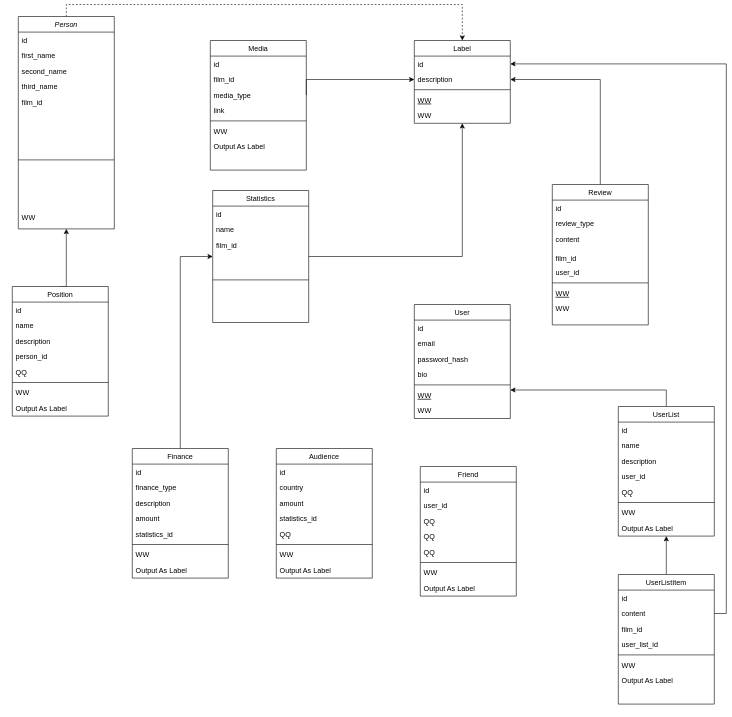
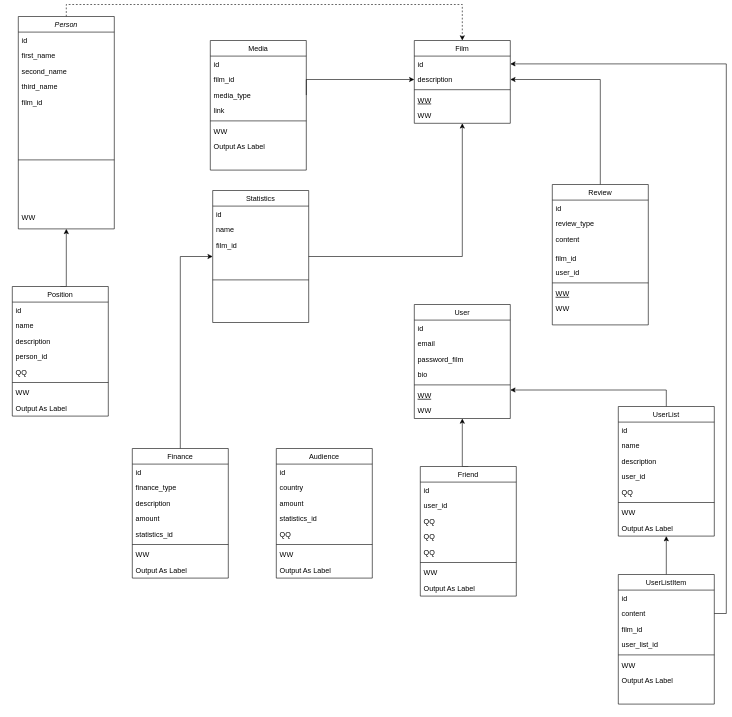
(462, 49) -> (462, 49)
(444, 359) -> (442, 359)
none -> (462, 423)
